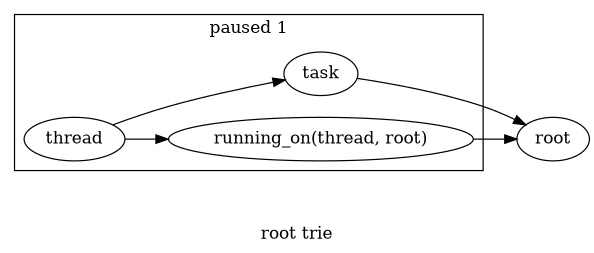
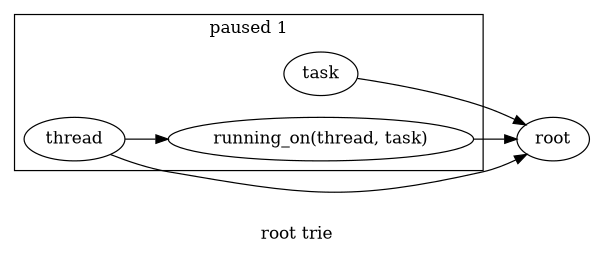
(192, 100) -> (313, 191)
(321, 139) -> (321, 139)
